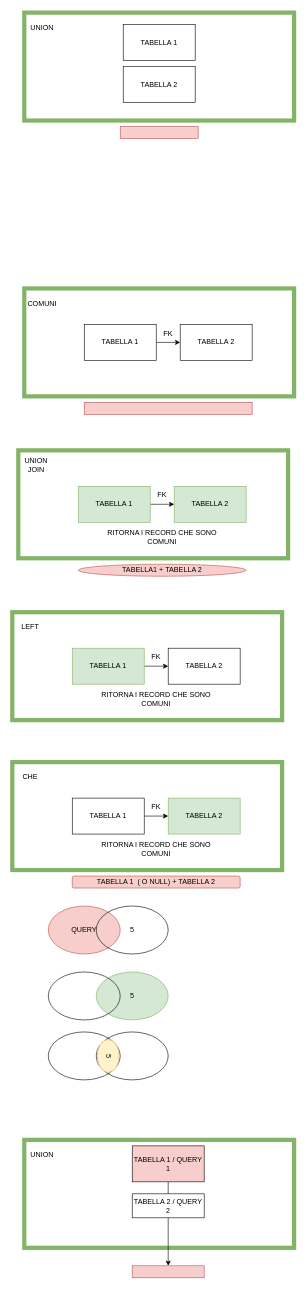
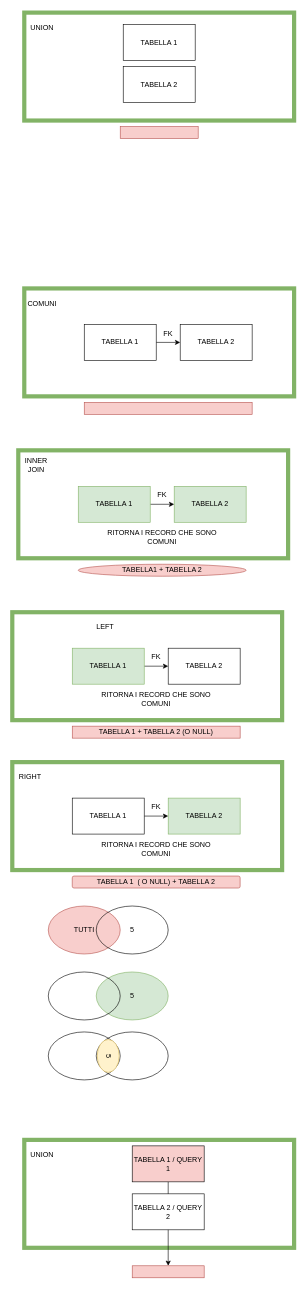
(36, 465) -> (36, 465)
(30, 627) -> (105, 627)
none -> (156, 732)
(30, 777) -> (30, 777)
(84, 930) -> (84, 930)
(168, 1206) -> (168, 1212)
